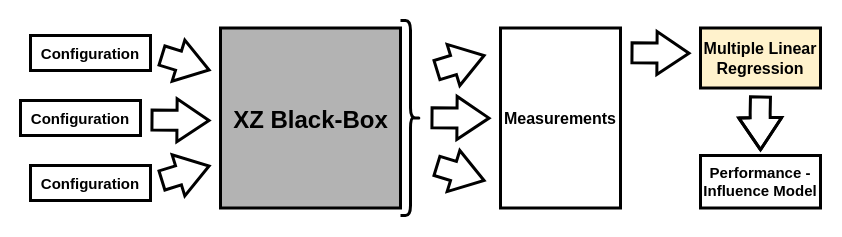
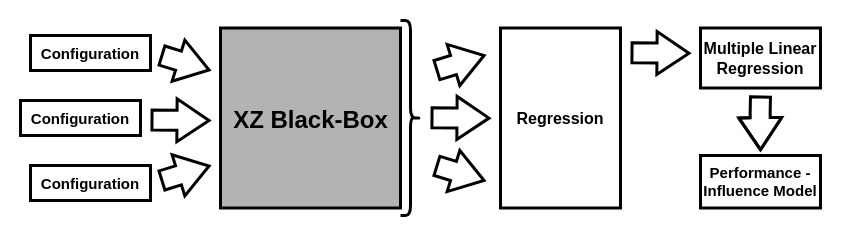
(761, 58) -> (761, 58)
(561, 119) -> (561, 119)
